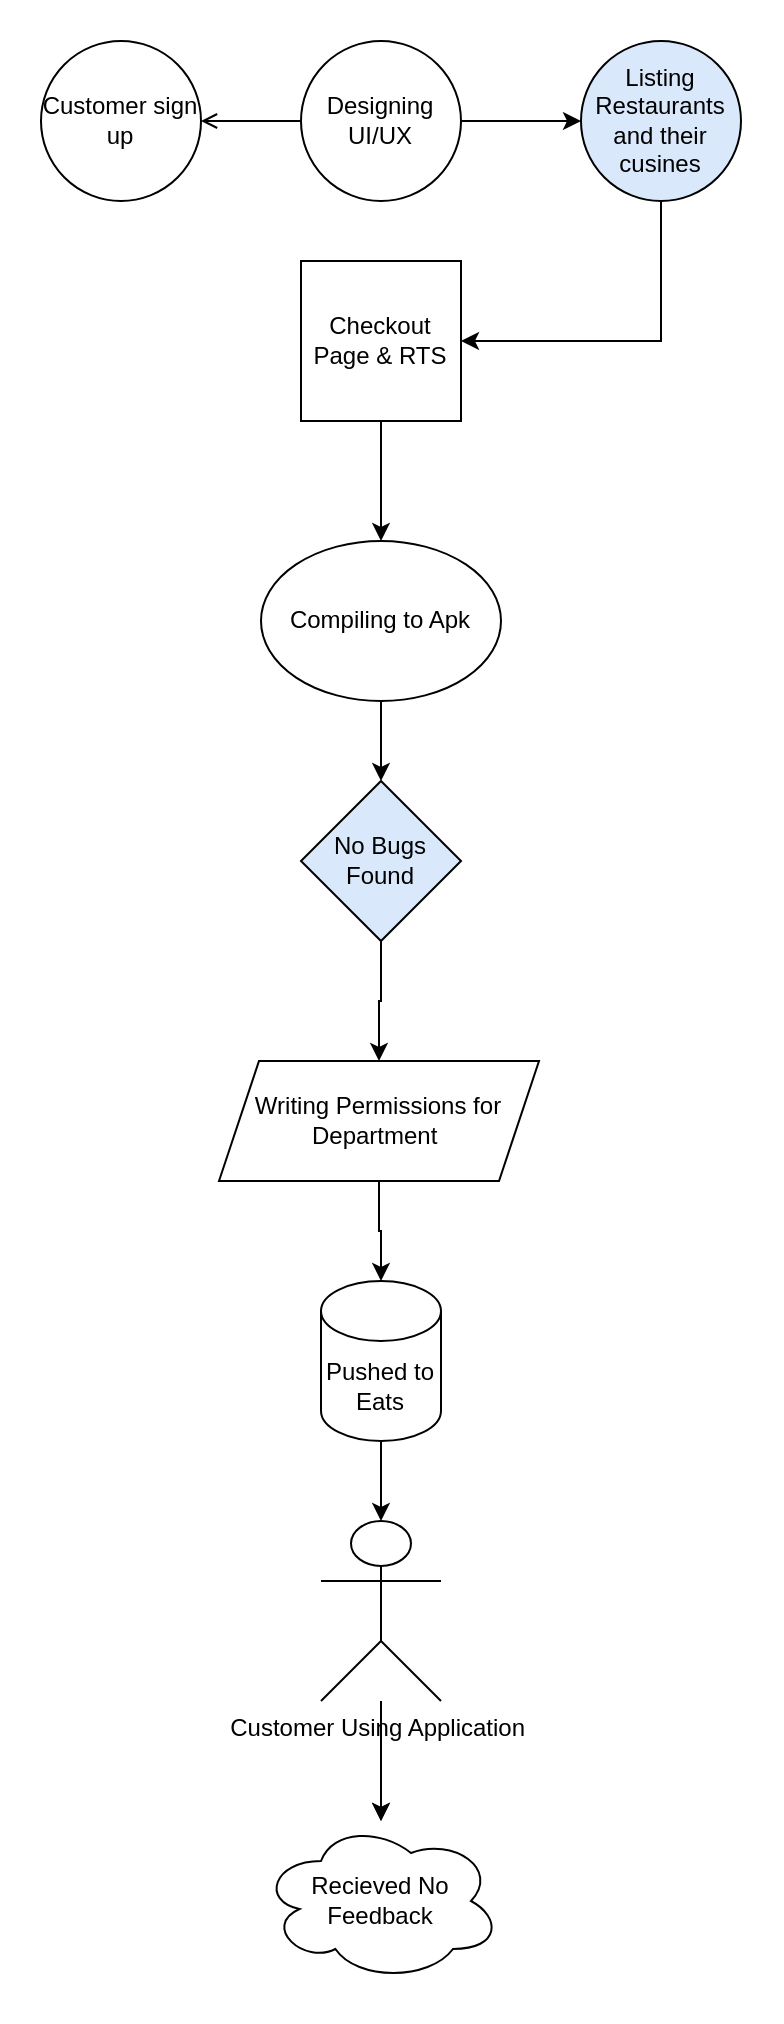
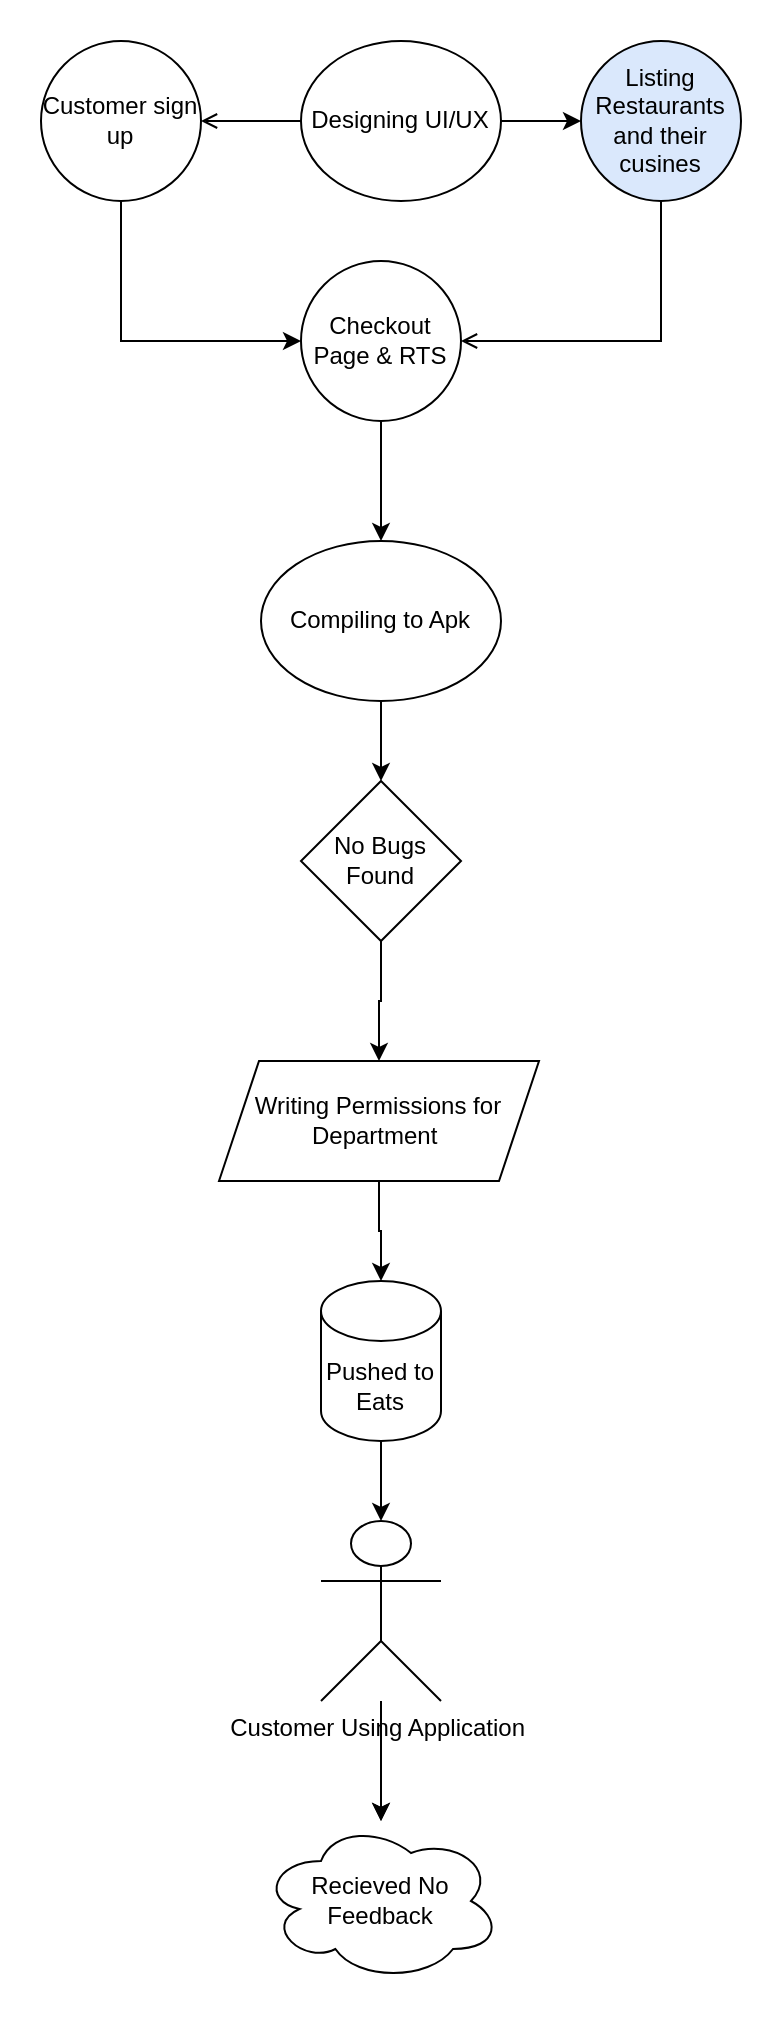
(381, 121) -> (401, 121)
none -> (134, 341)
(381, 341) -> (381, 341)
(476, 341) -> (472, 341)
(381, 861) -> (381, 861)
